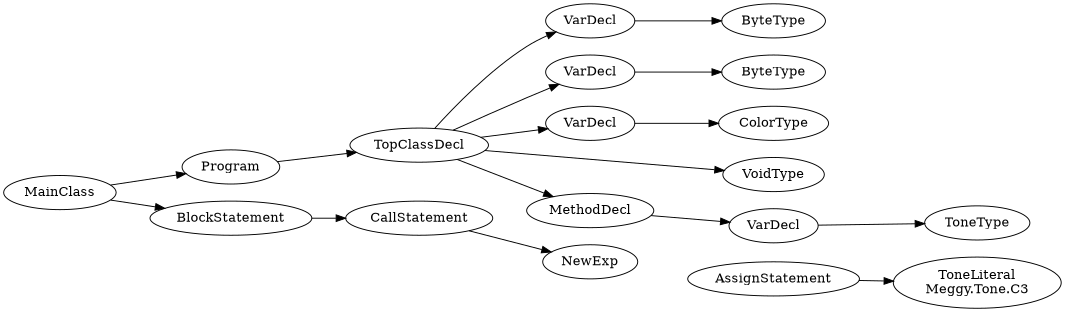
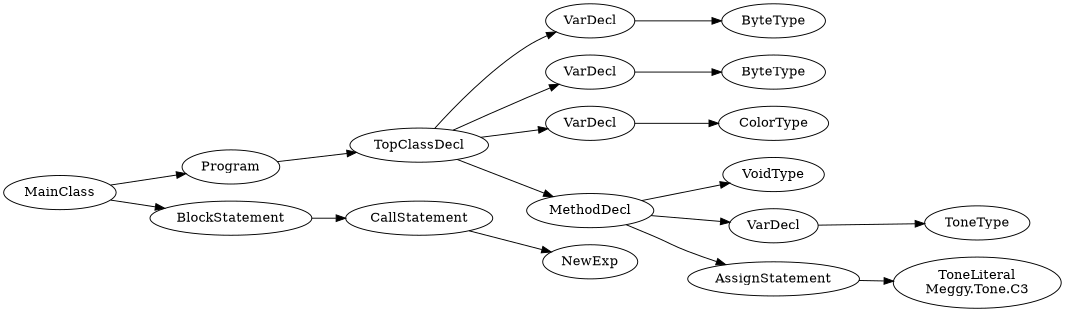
(600, 160) -> (681, 193)
none -> (671, 244)
